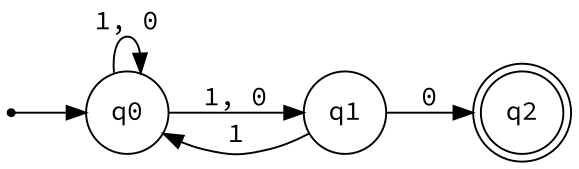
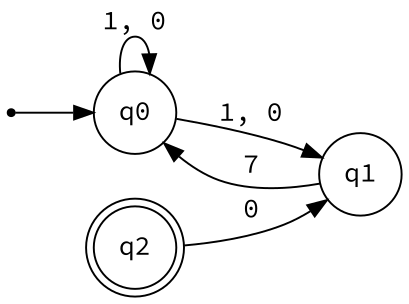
(420, 113) -> (249, 235)
(236, 135) -> (252, 166)
